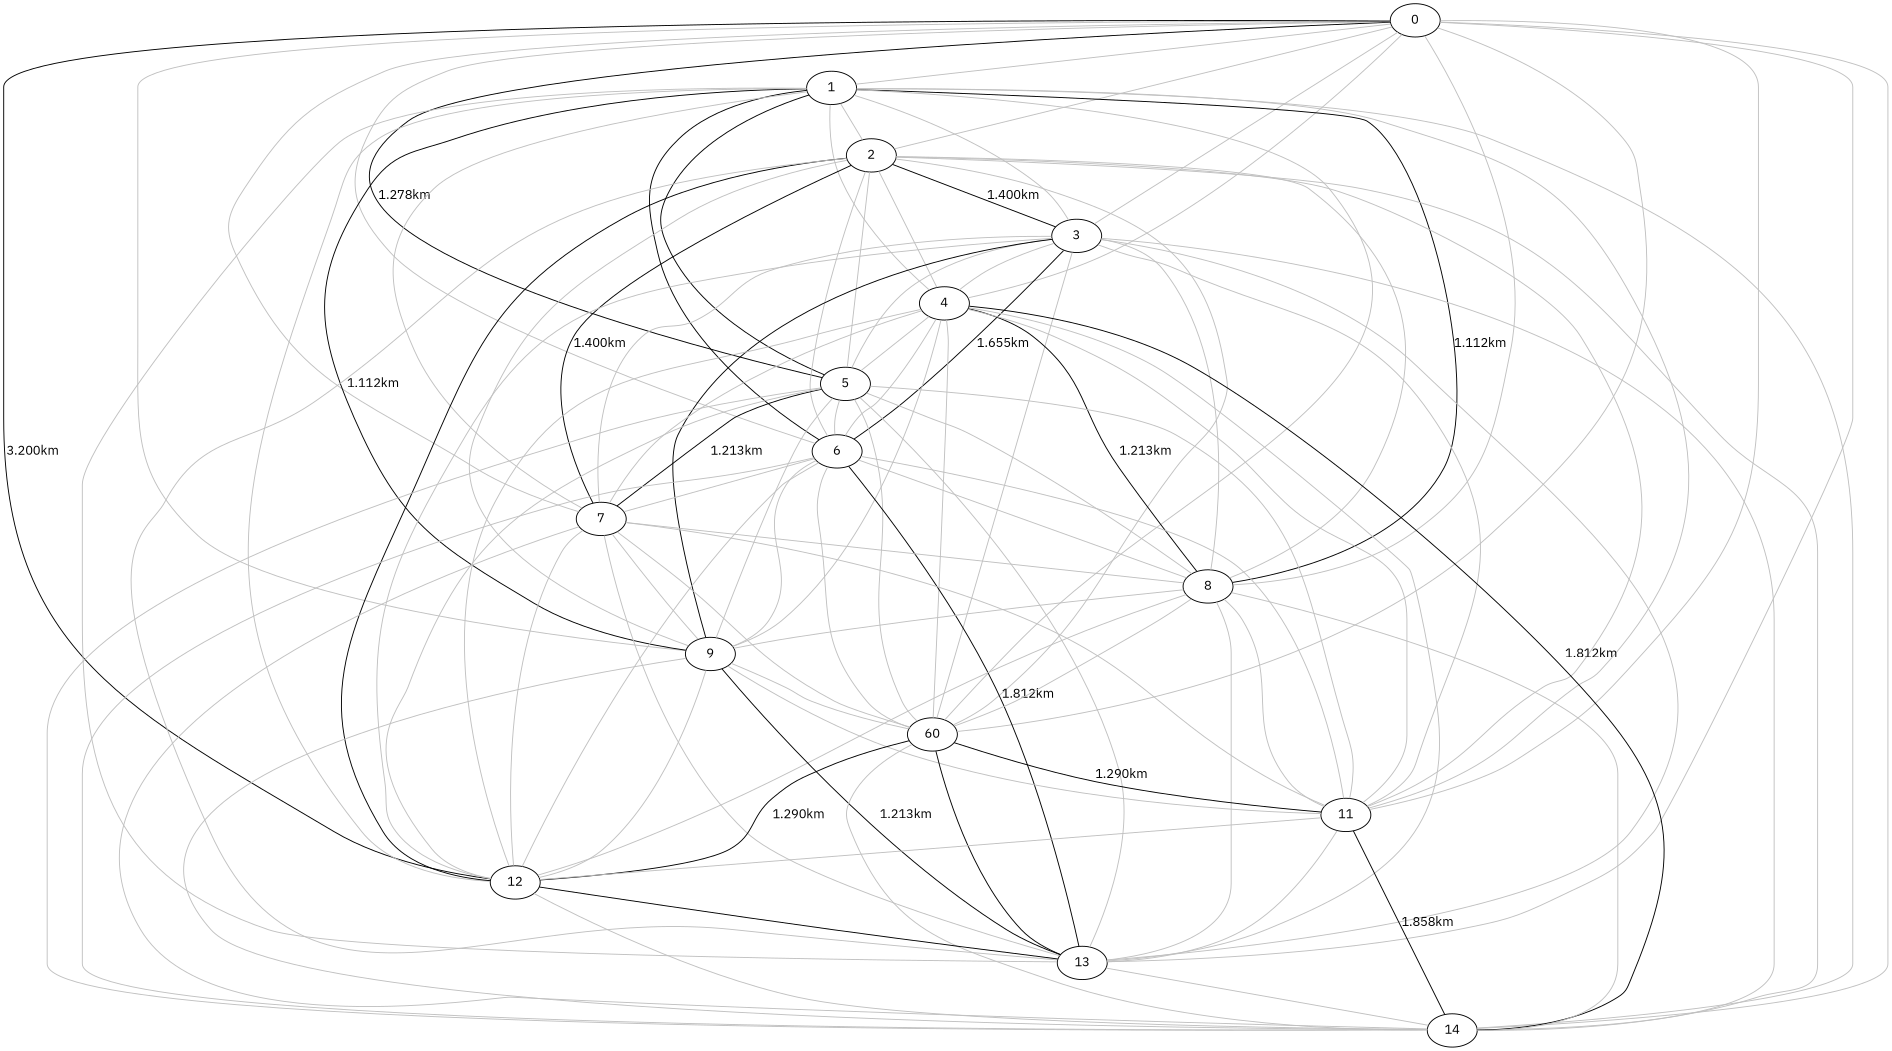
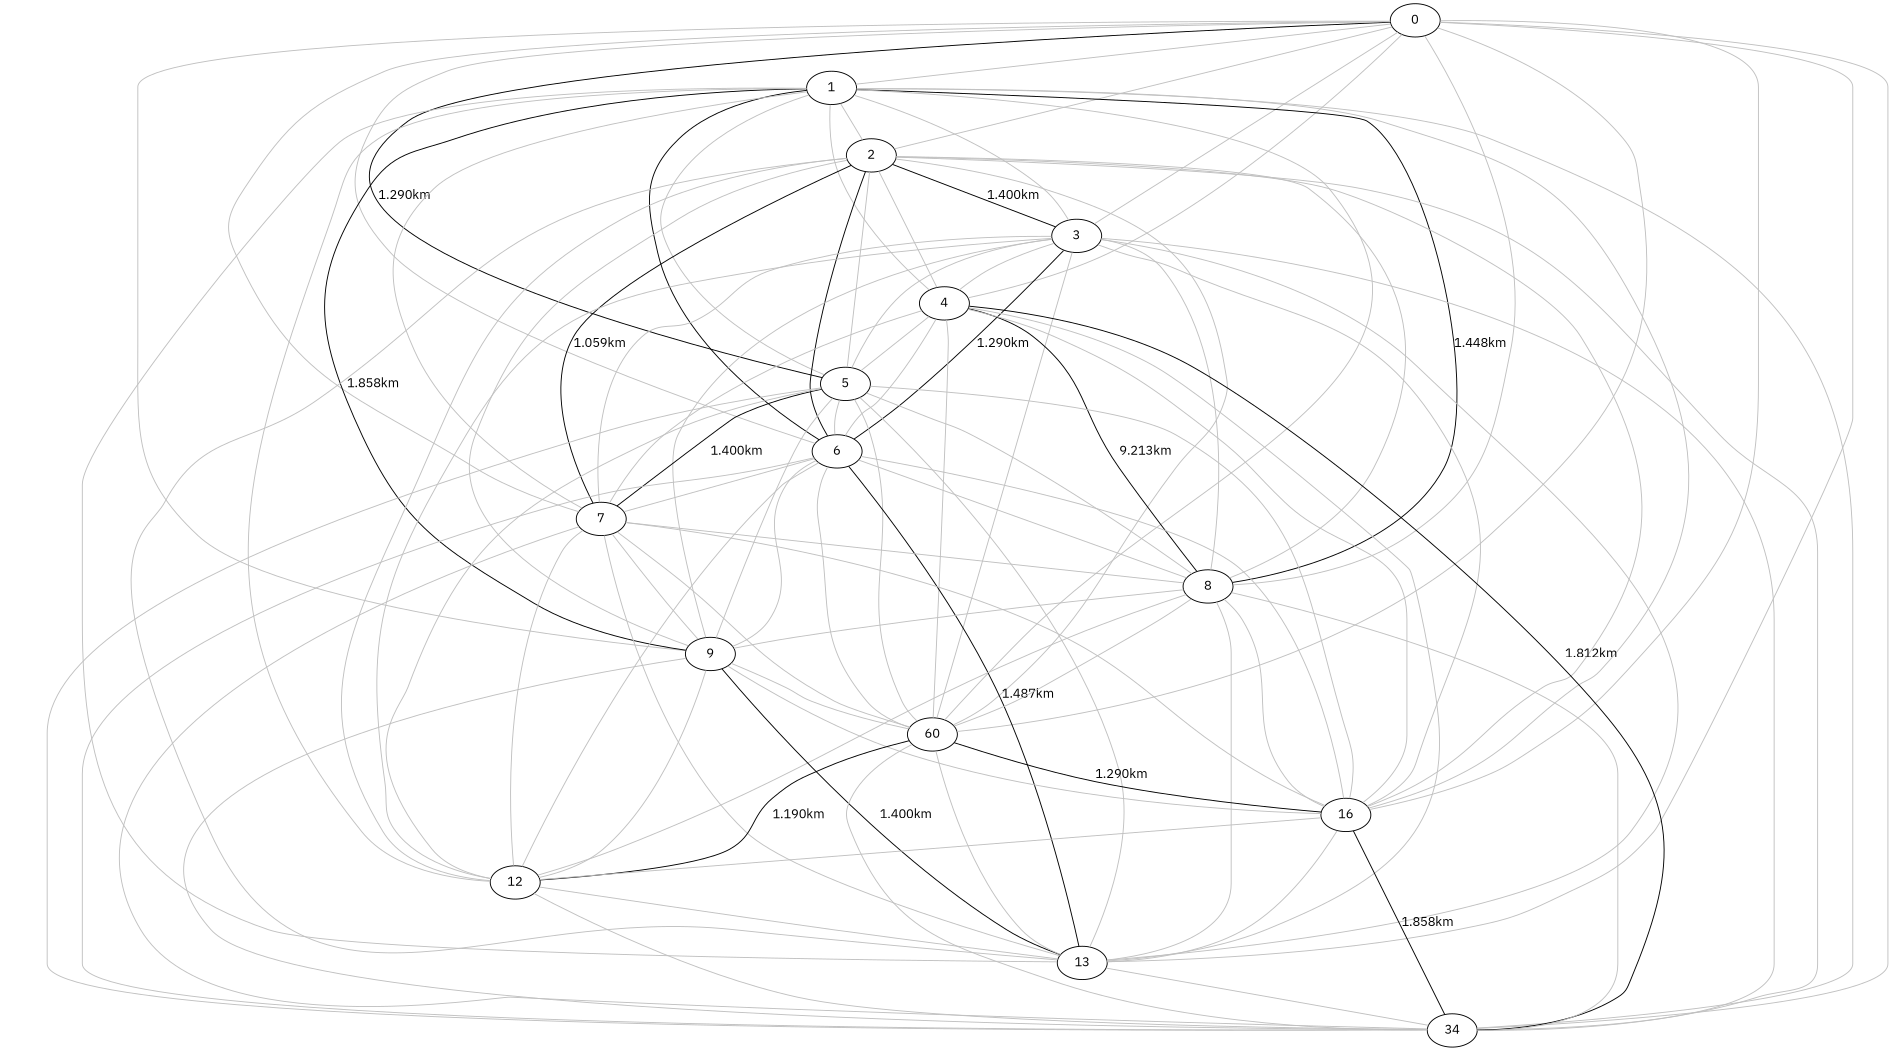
(164, 50) -> none
(405, 196) -> (405, 196)
(667, 245) -> (667, 245)
(826, 296) -> (826, 296)
(766, 338) -> (753, 348)
(600, 344) -> (600, 344)
(1003, 344) -> (1003, 344)
(1480, 344) -> (1480, 344)
(373, 384) -> (373, 384)
(444, 420) -> (444, 420)
(540, 439) -> none
(737, 451) -> (737, 451)
(1146, 451) -> (1146, 451)
(870, 507) -> none
(1028, 694) -> (1028, 694)
(799, 815) -> (799, 815)
(906, 815) -> (906, 815)
(1346, 815) -> (1346, 815)
(978, 867) -> (978, 867)
(798, 925) -> (798, 925)
(1452, 1030) -> (1452, 1030)
